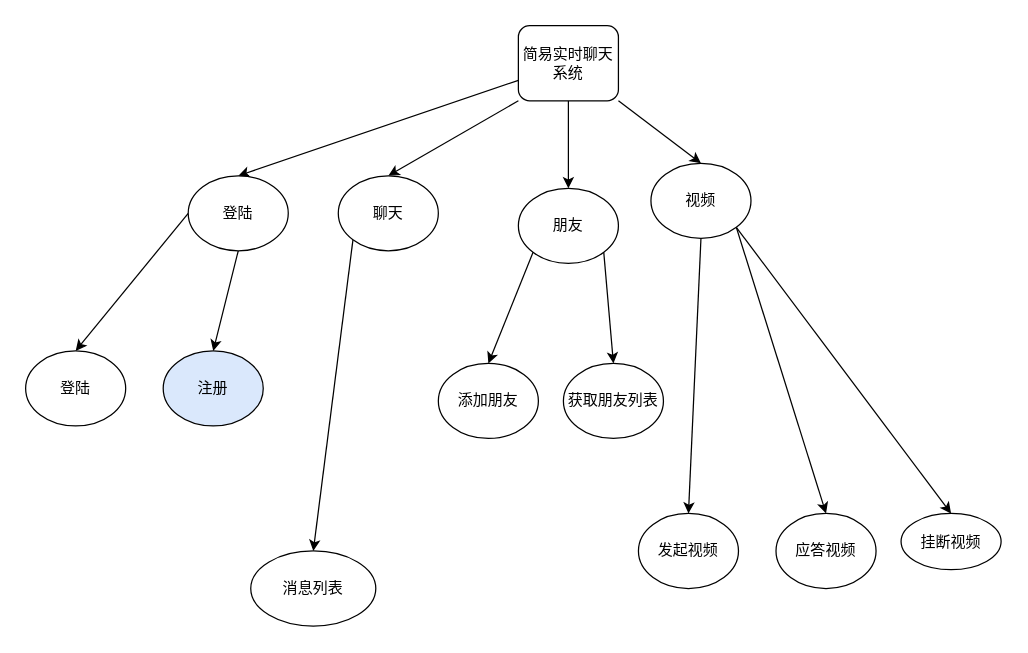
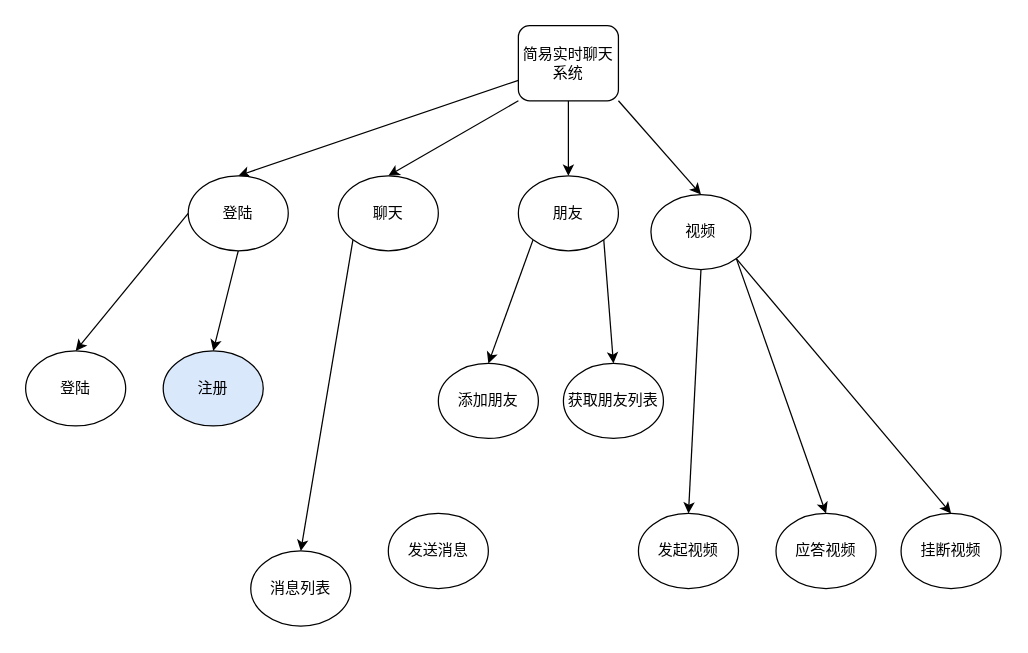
(701, 201) -> (701, 232)
(568, 226) -> (568, 213)
(951, 541) -> (951, 551)
none -> (438, 551)
(313, 588) -> (301, 588)
